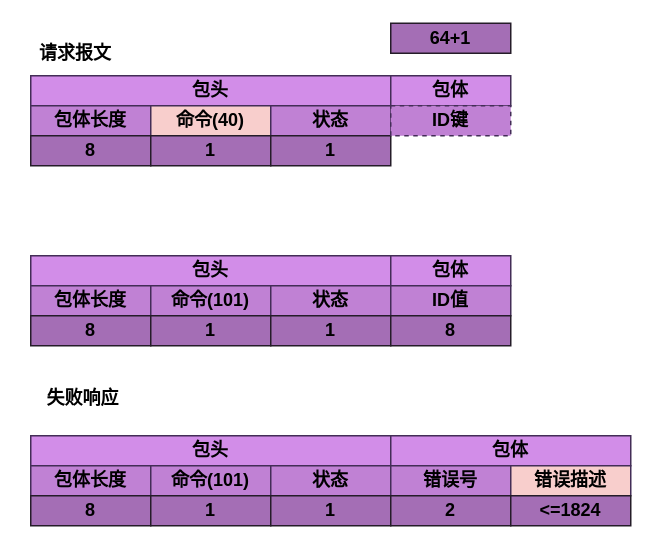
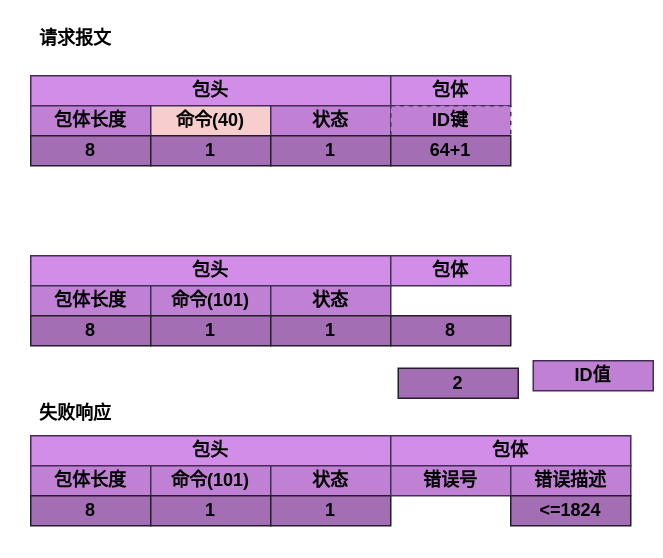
(451, 38) -> (451, 151)
(76, 53) -> (76, 38)
(451, 301) -> (593, 376)
(83, 398) -> (76, 413)
(571, 481) -> (571, 481)
(451, 511) -> (458, 383)
